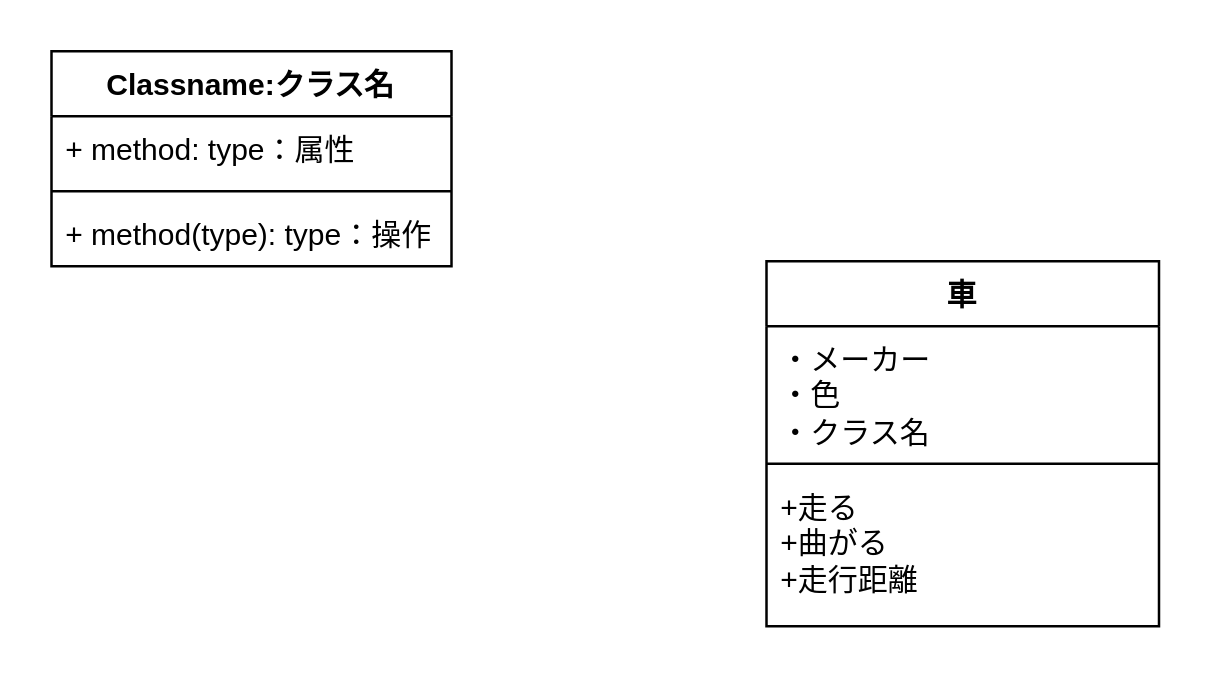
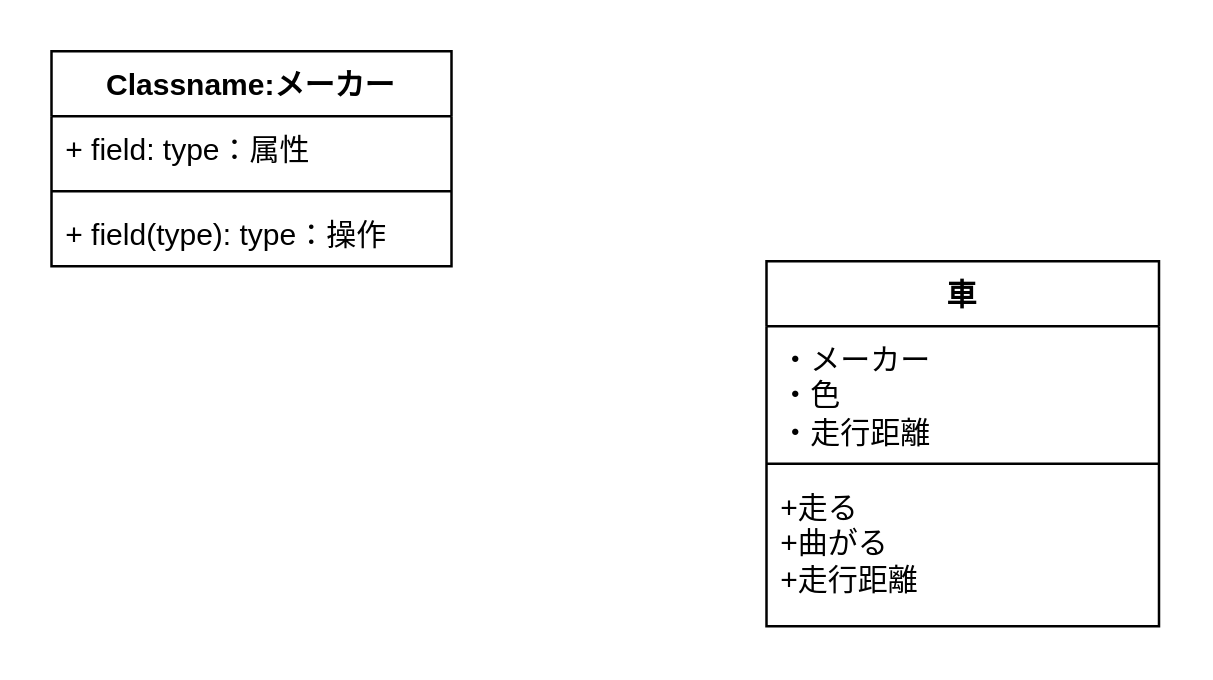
(251, 87) -> (251, 87)
(217, 152) -> (201, 152)
(254, 255) -> (251, 237)
(856, 398) -> (856, 398)
